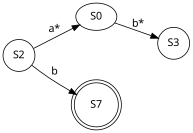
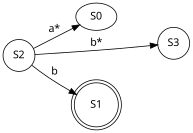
(133, 29) -> (93, 51)
(96, 105) -> (96, 105)
